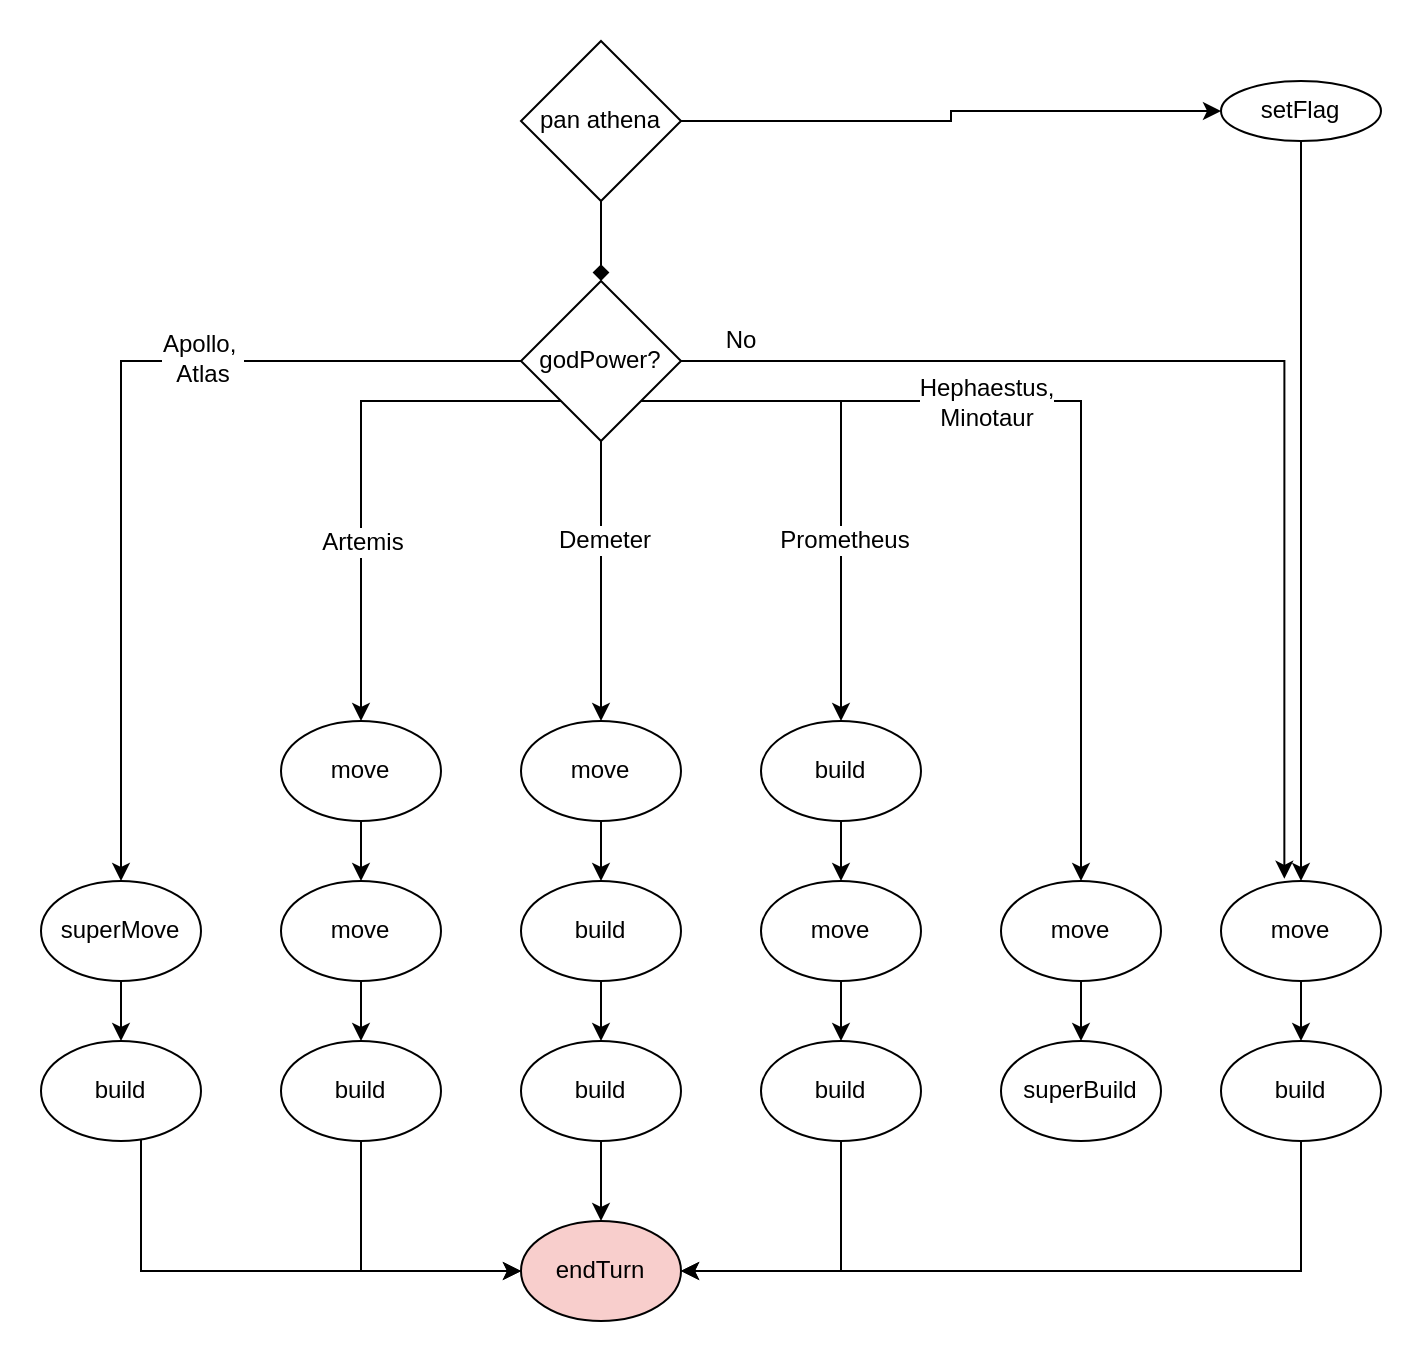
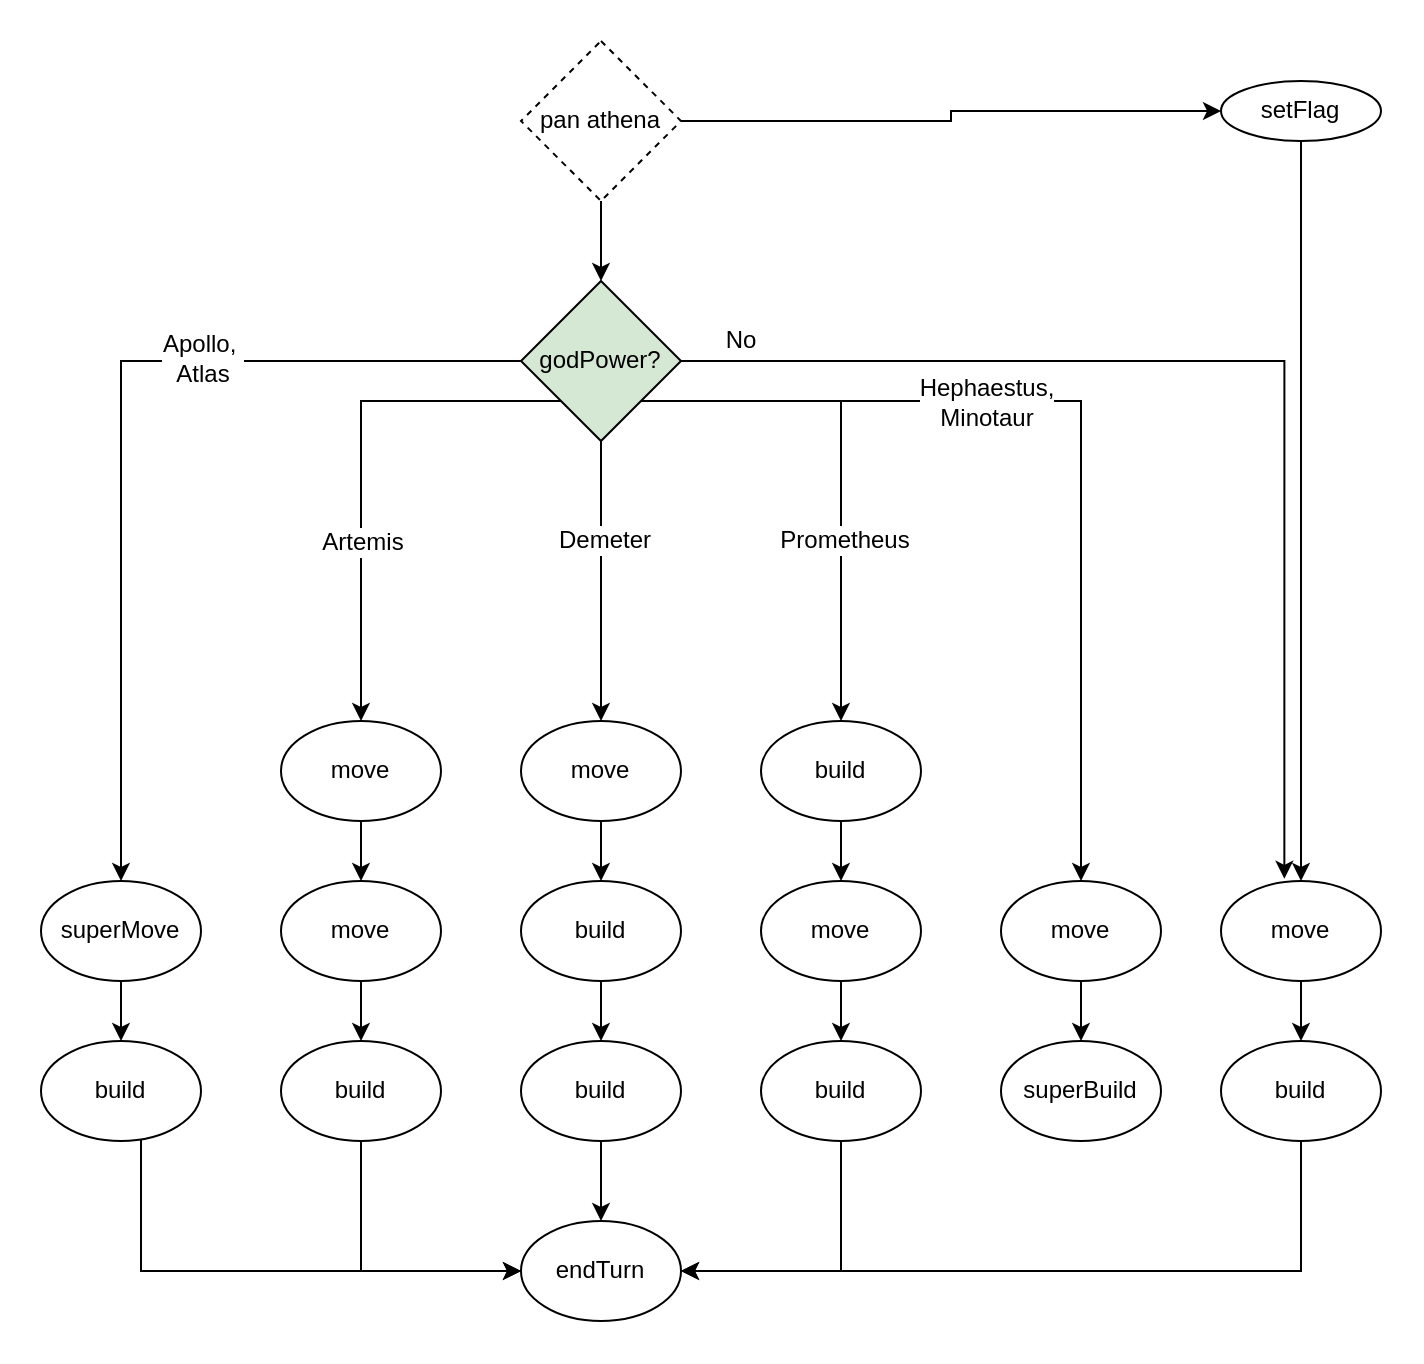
(601, 121) -> (601, 121)
(601, 265) -> (601, 266)
(601, 361) -> (601, 361)
(601, 1271) -> (601, 1271)
